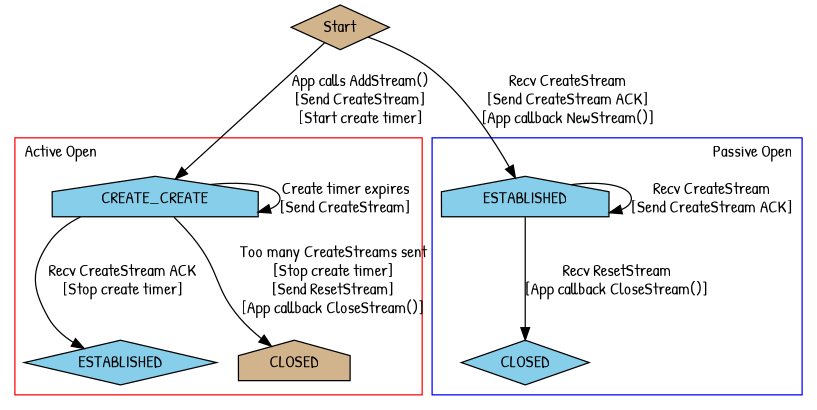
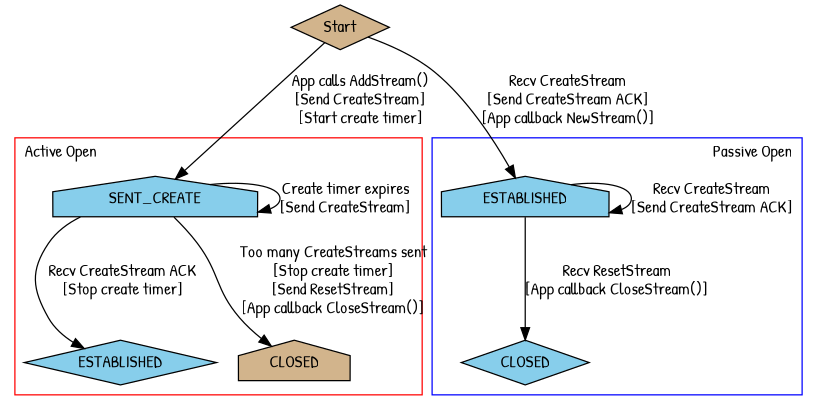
(155, 199) -> (155, 199)
